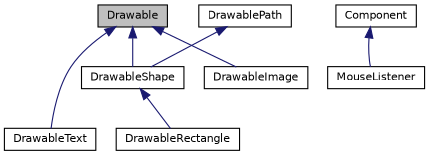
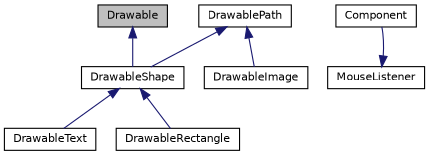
(200, 49) -> (252, 52)
(369, 52) -> (383, 41)
(67, 74) -> (87, 112)
